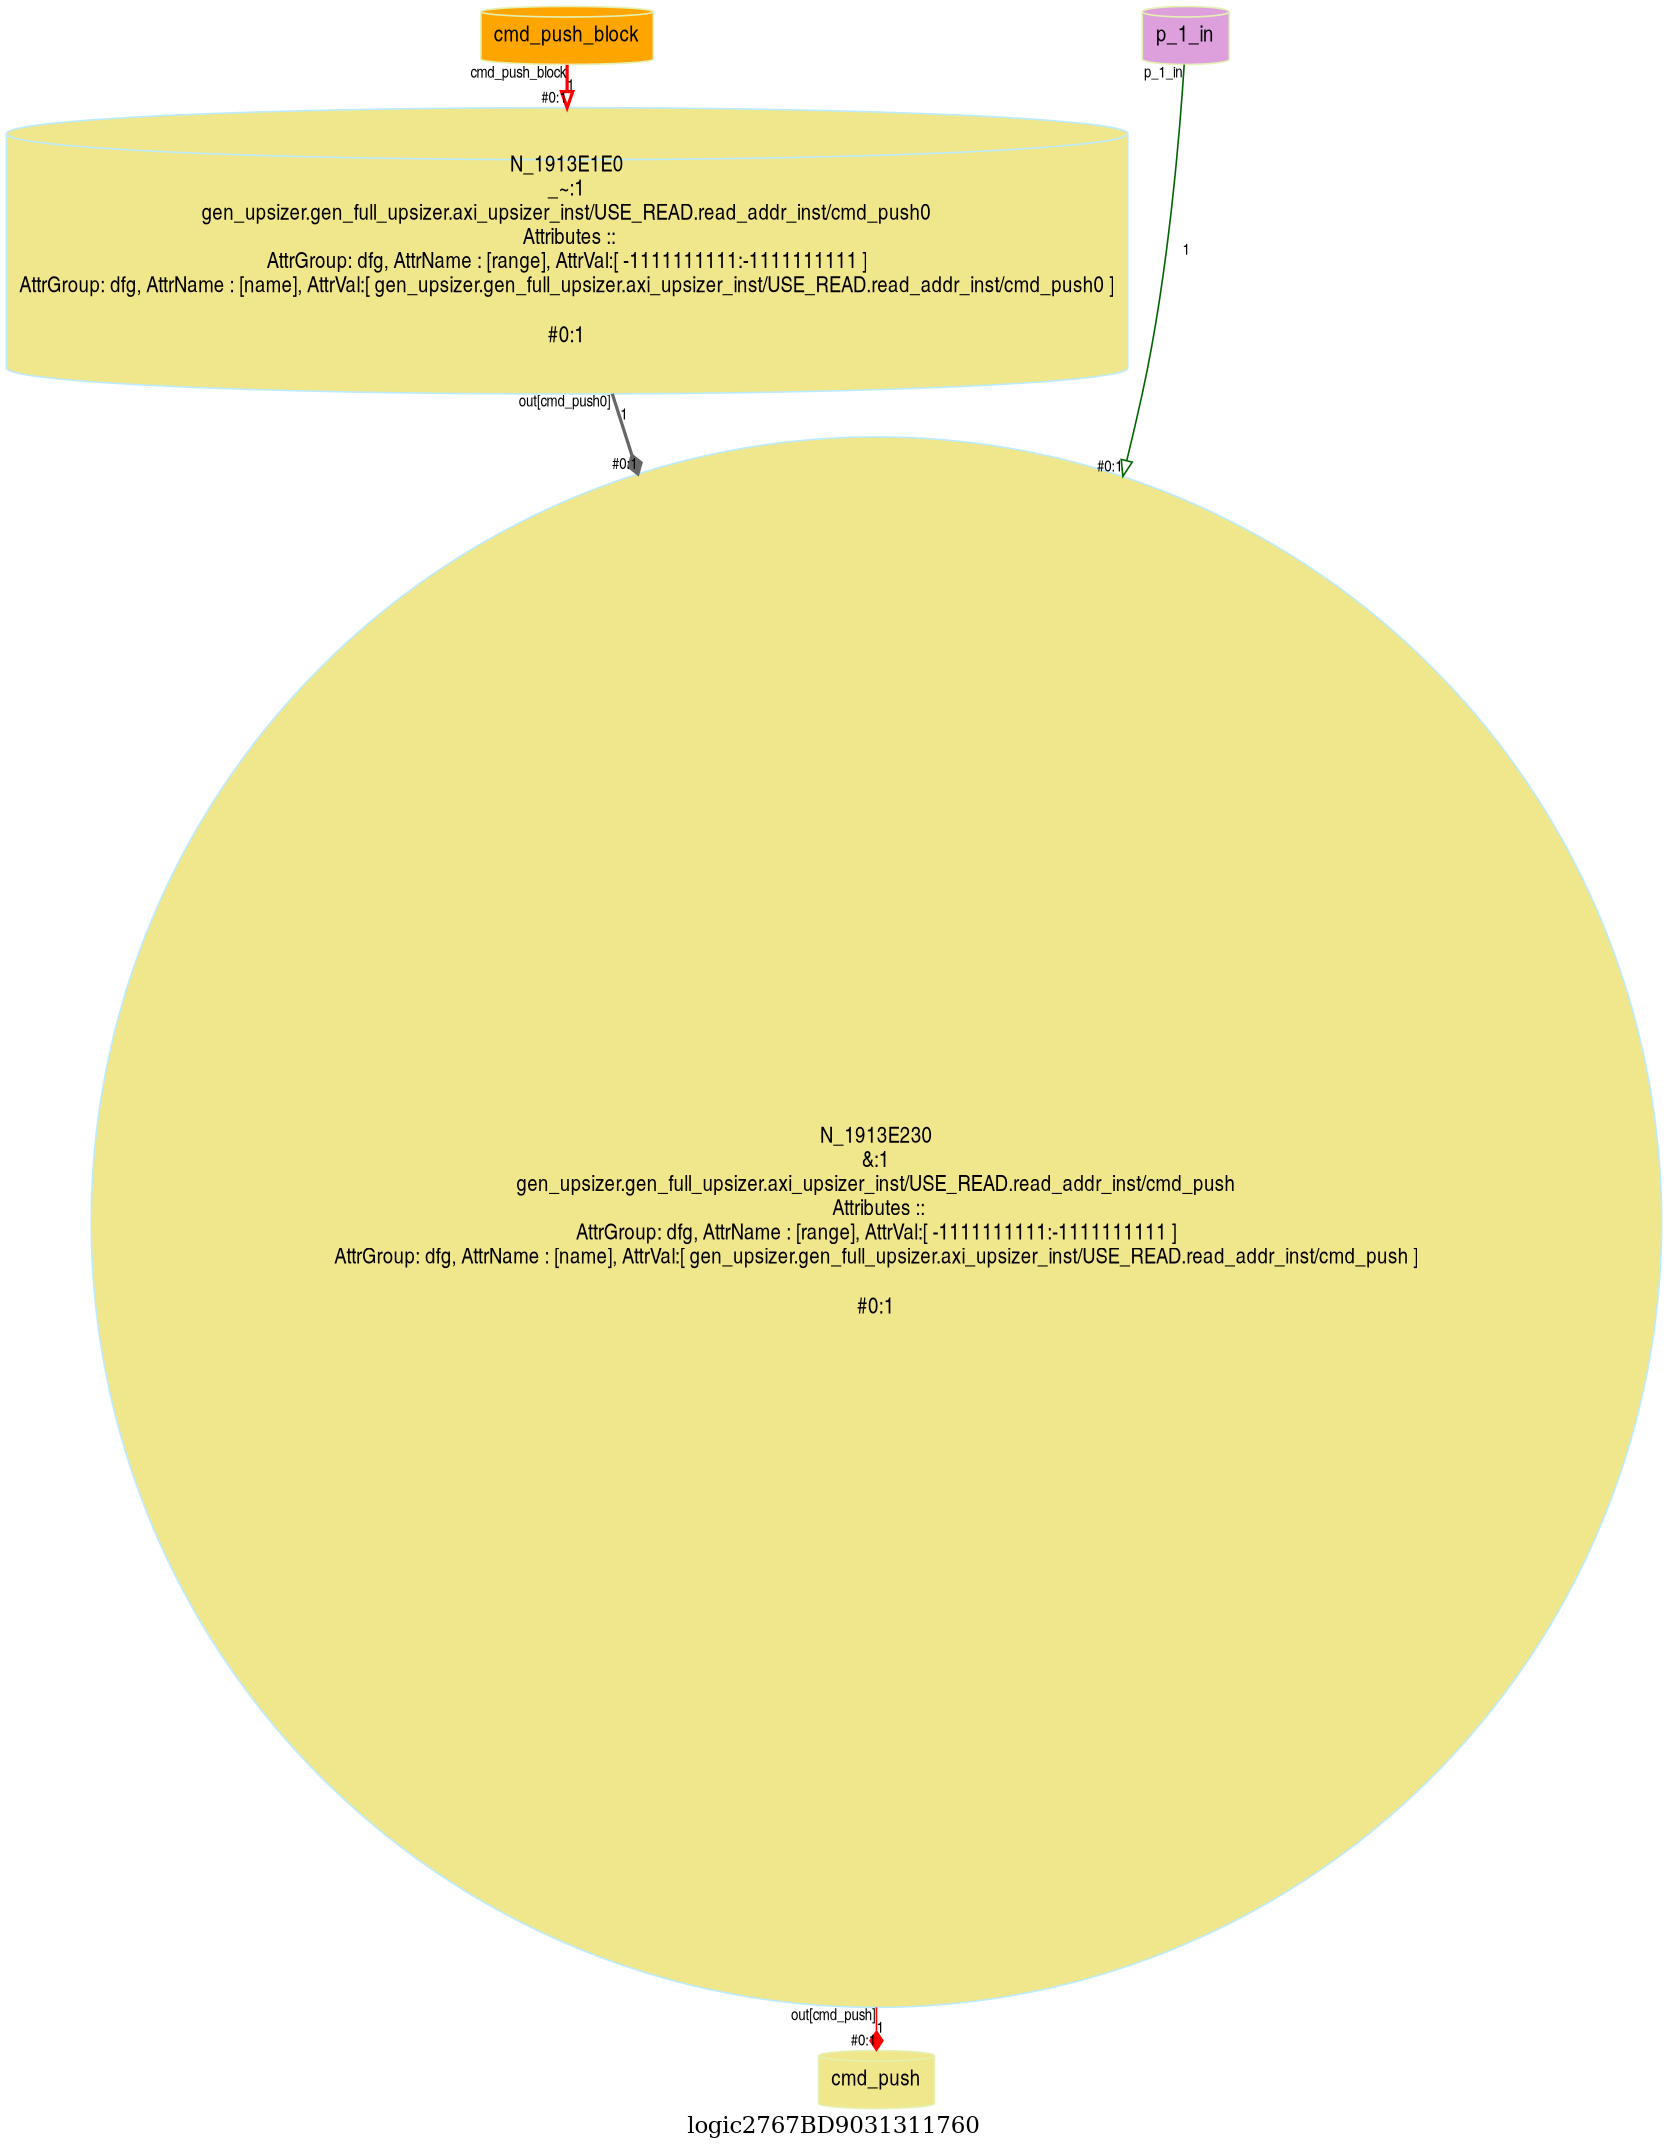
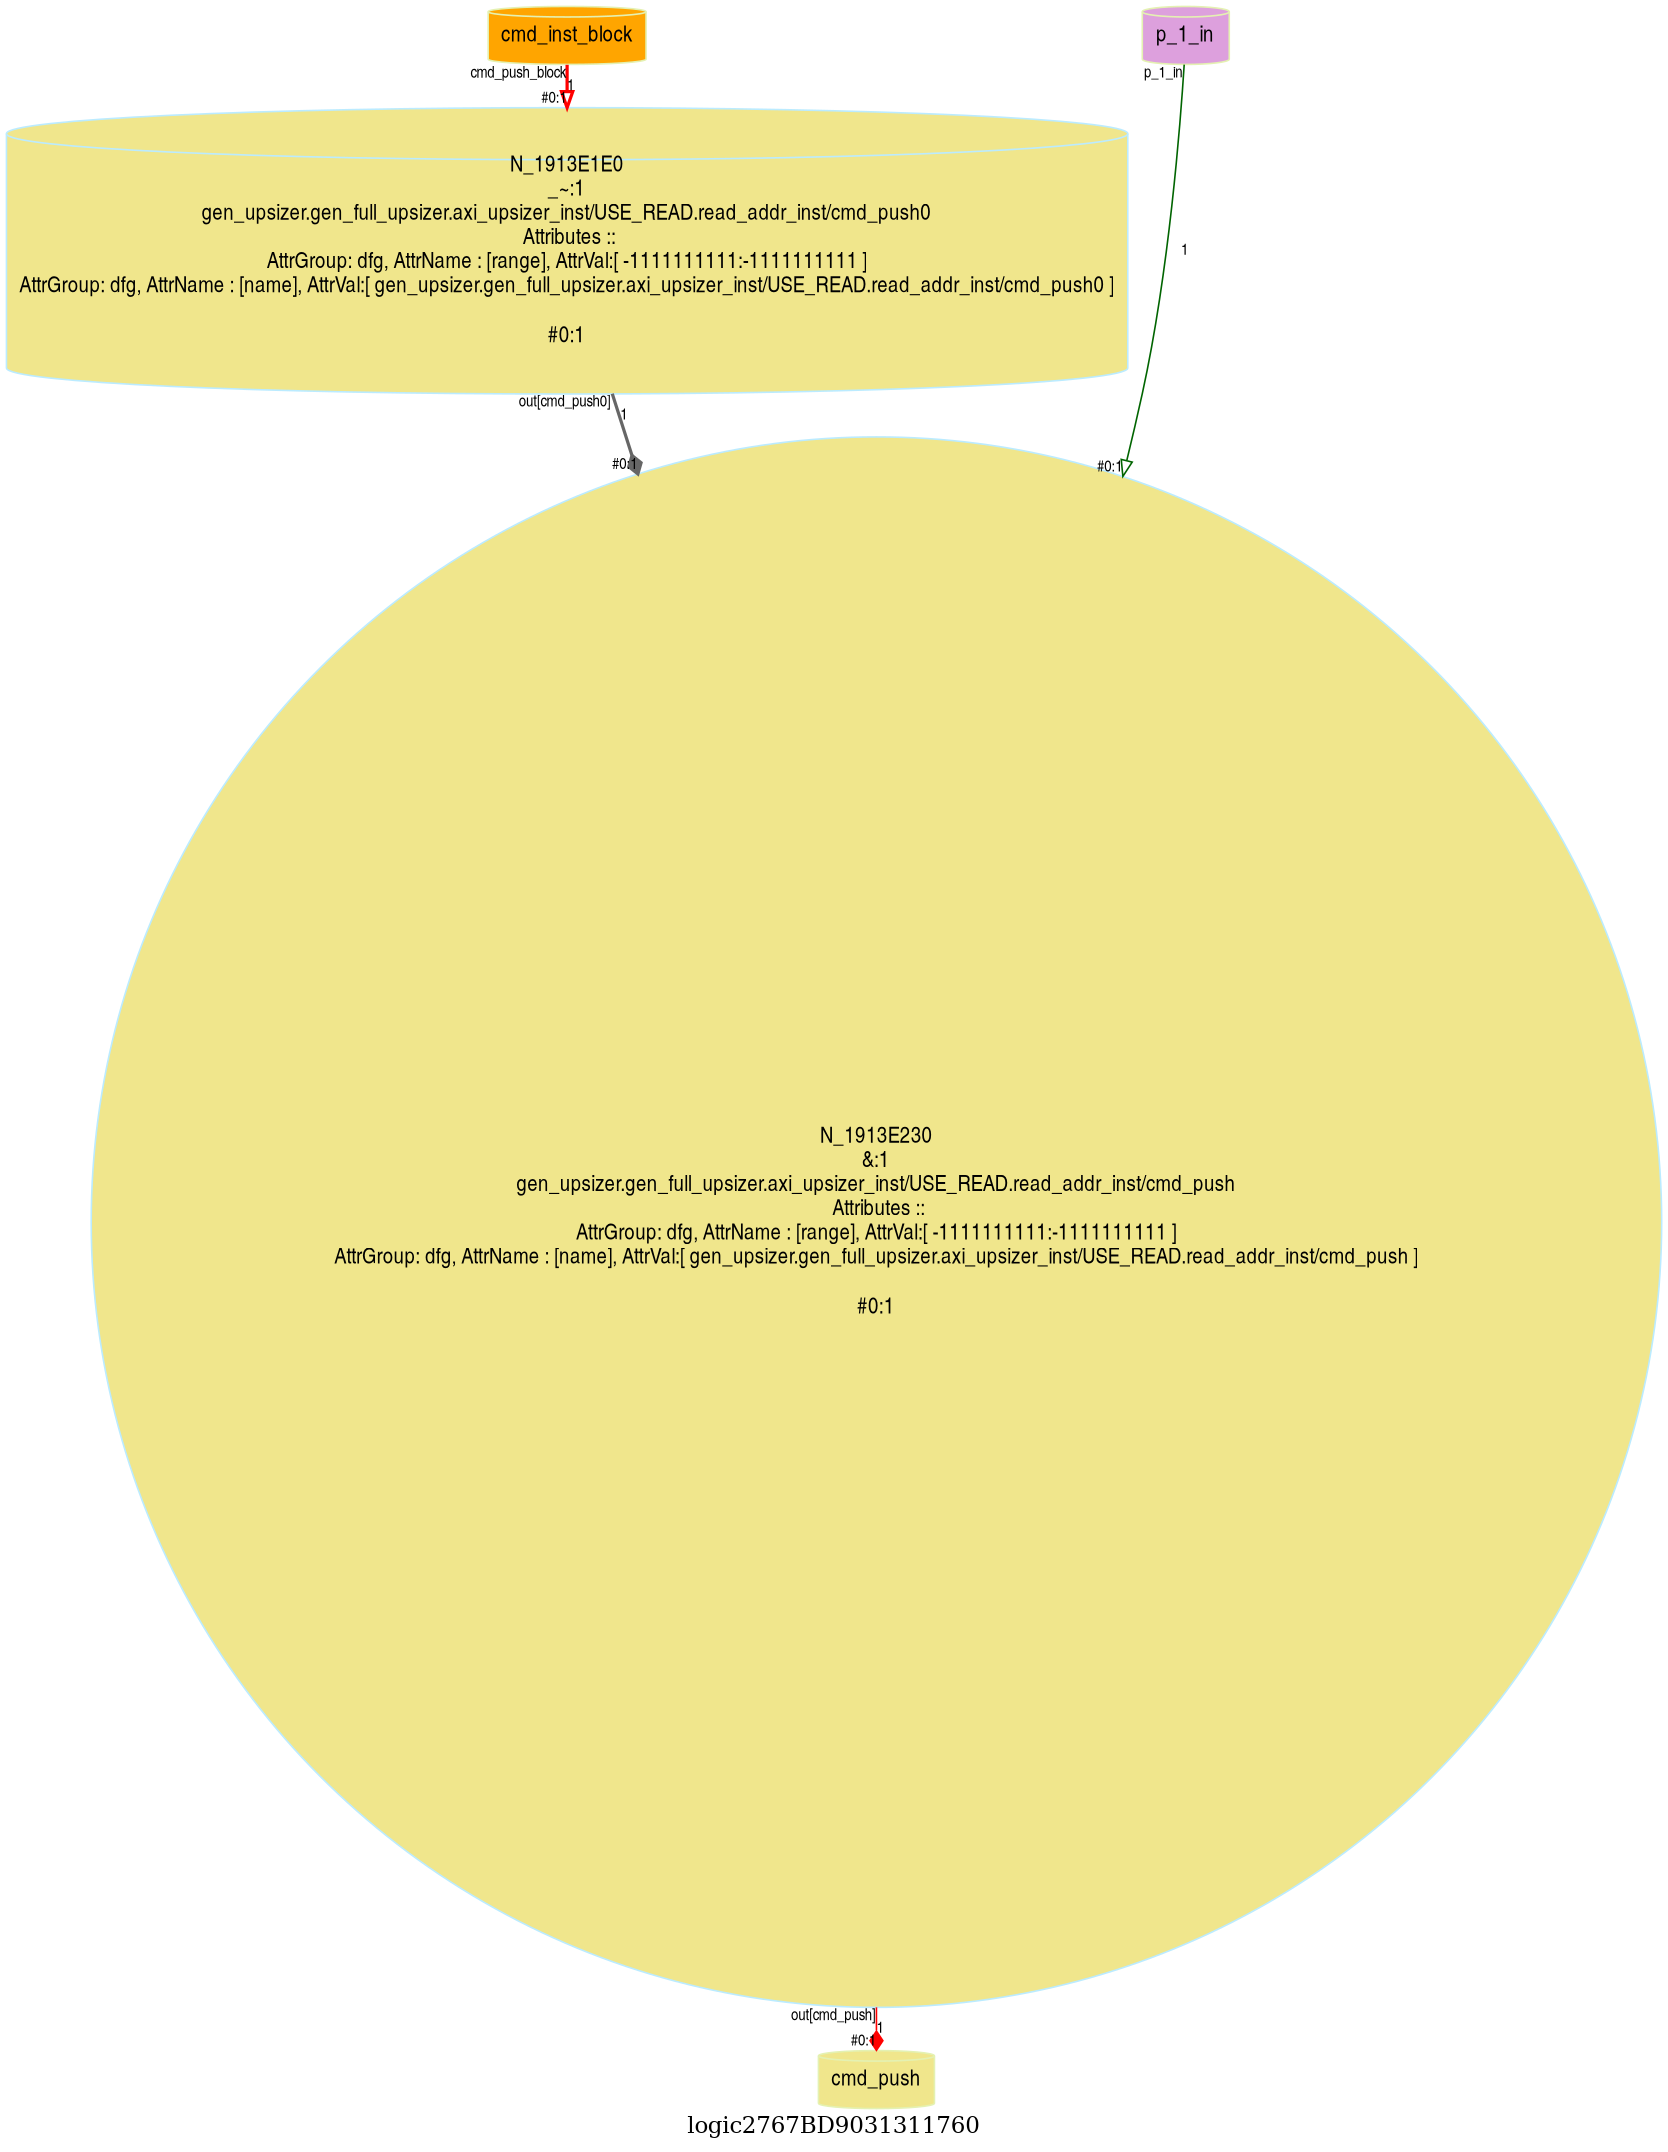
(567, 35) -> (567, 35)
